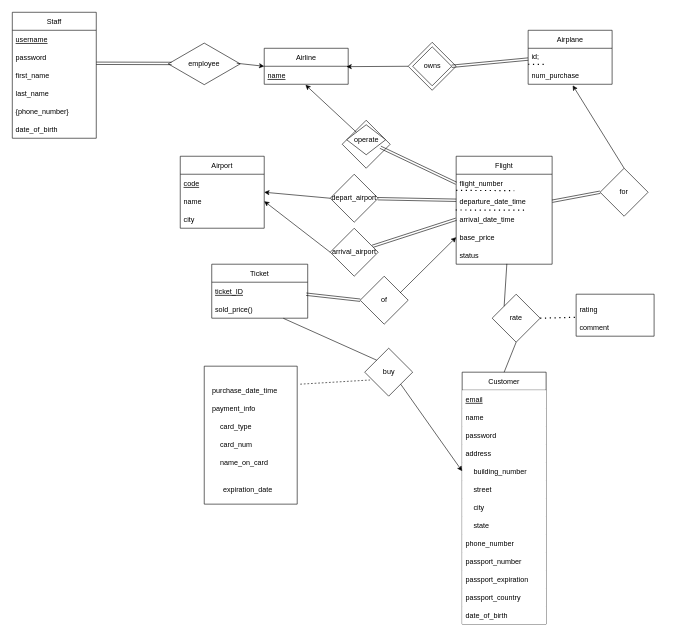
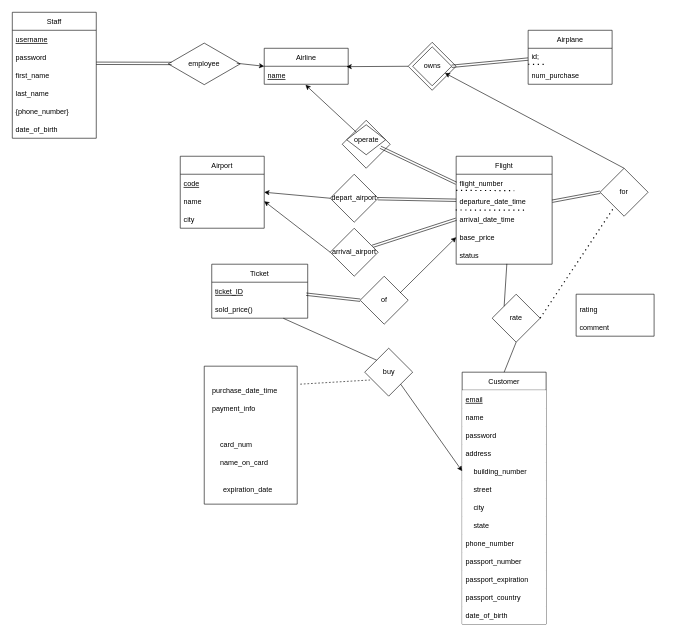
(600, 129) -> (537, 122)
(556, 318) -> (577, 263)
(251, 426) -> none
